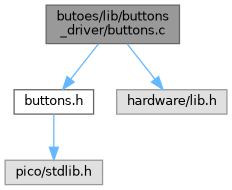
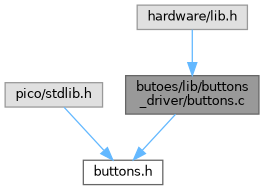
(141, 61) -> (192, 46)
(54, 131) -> (84, 129)
